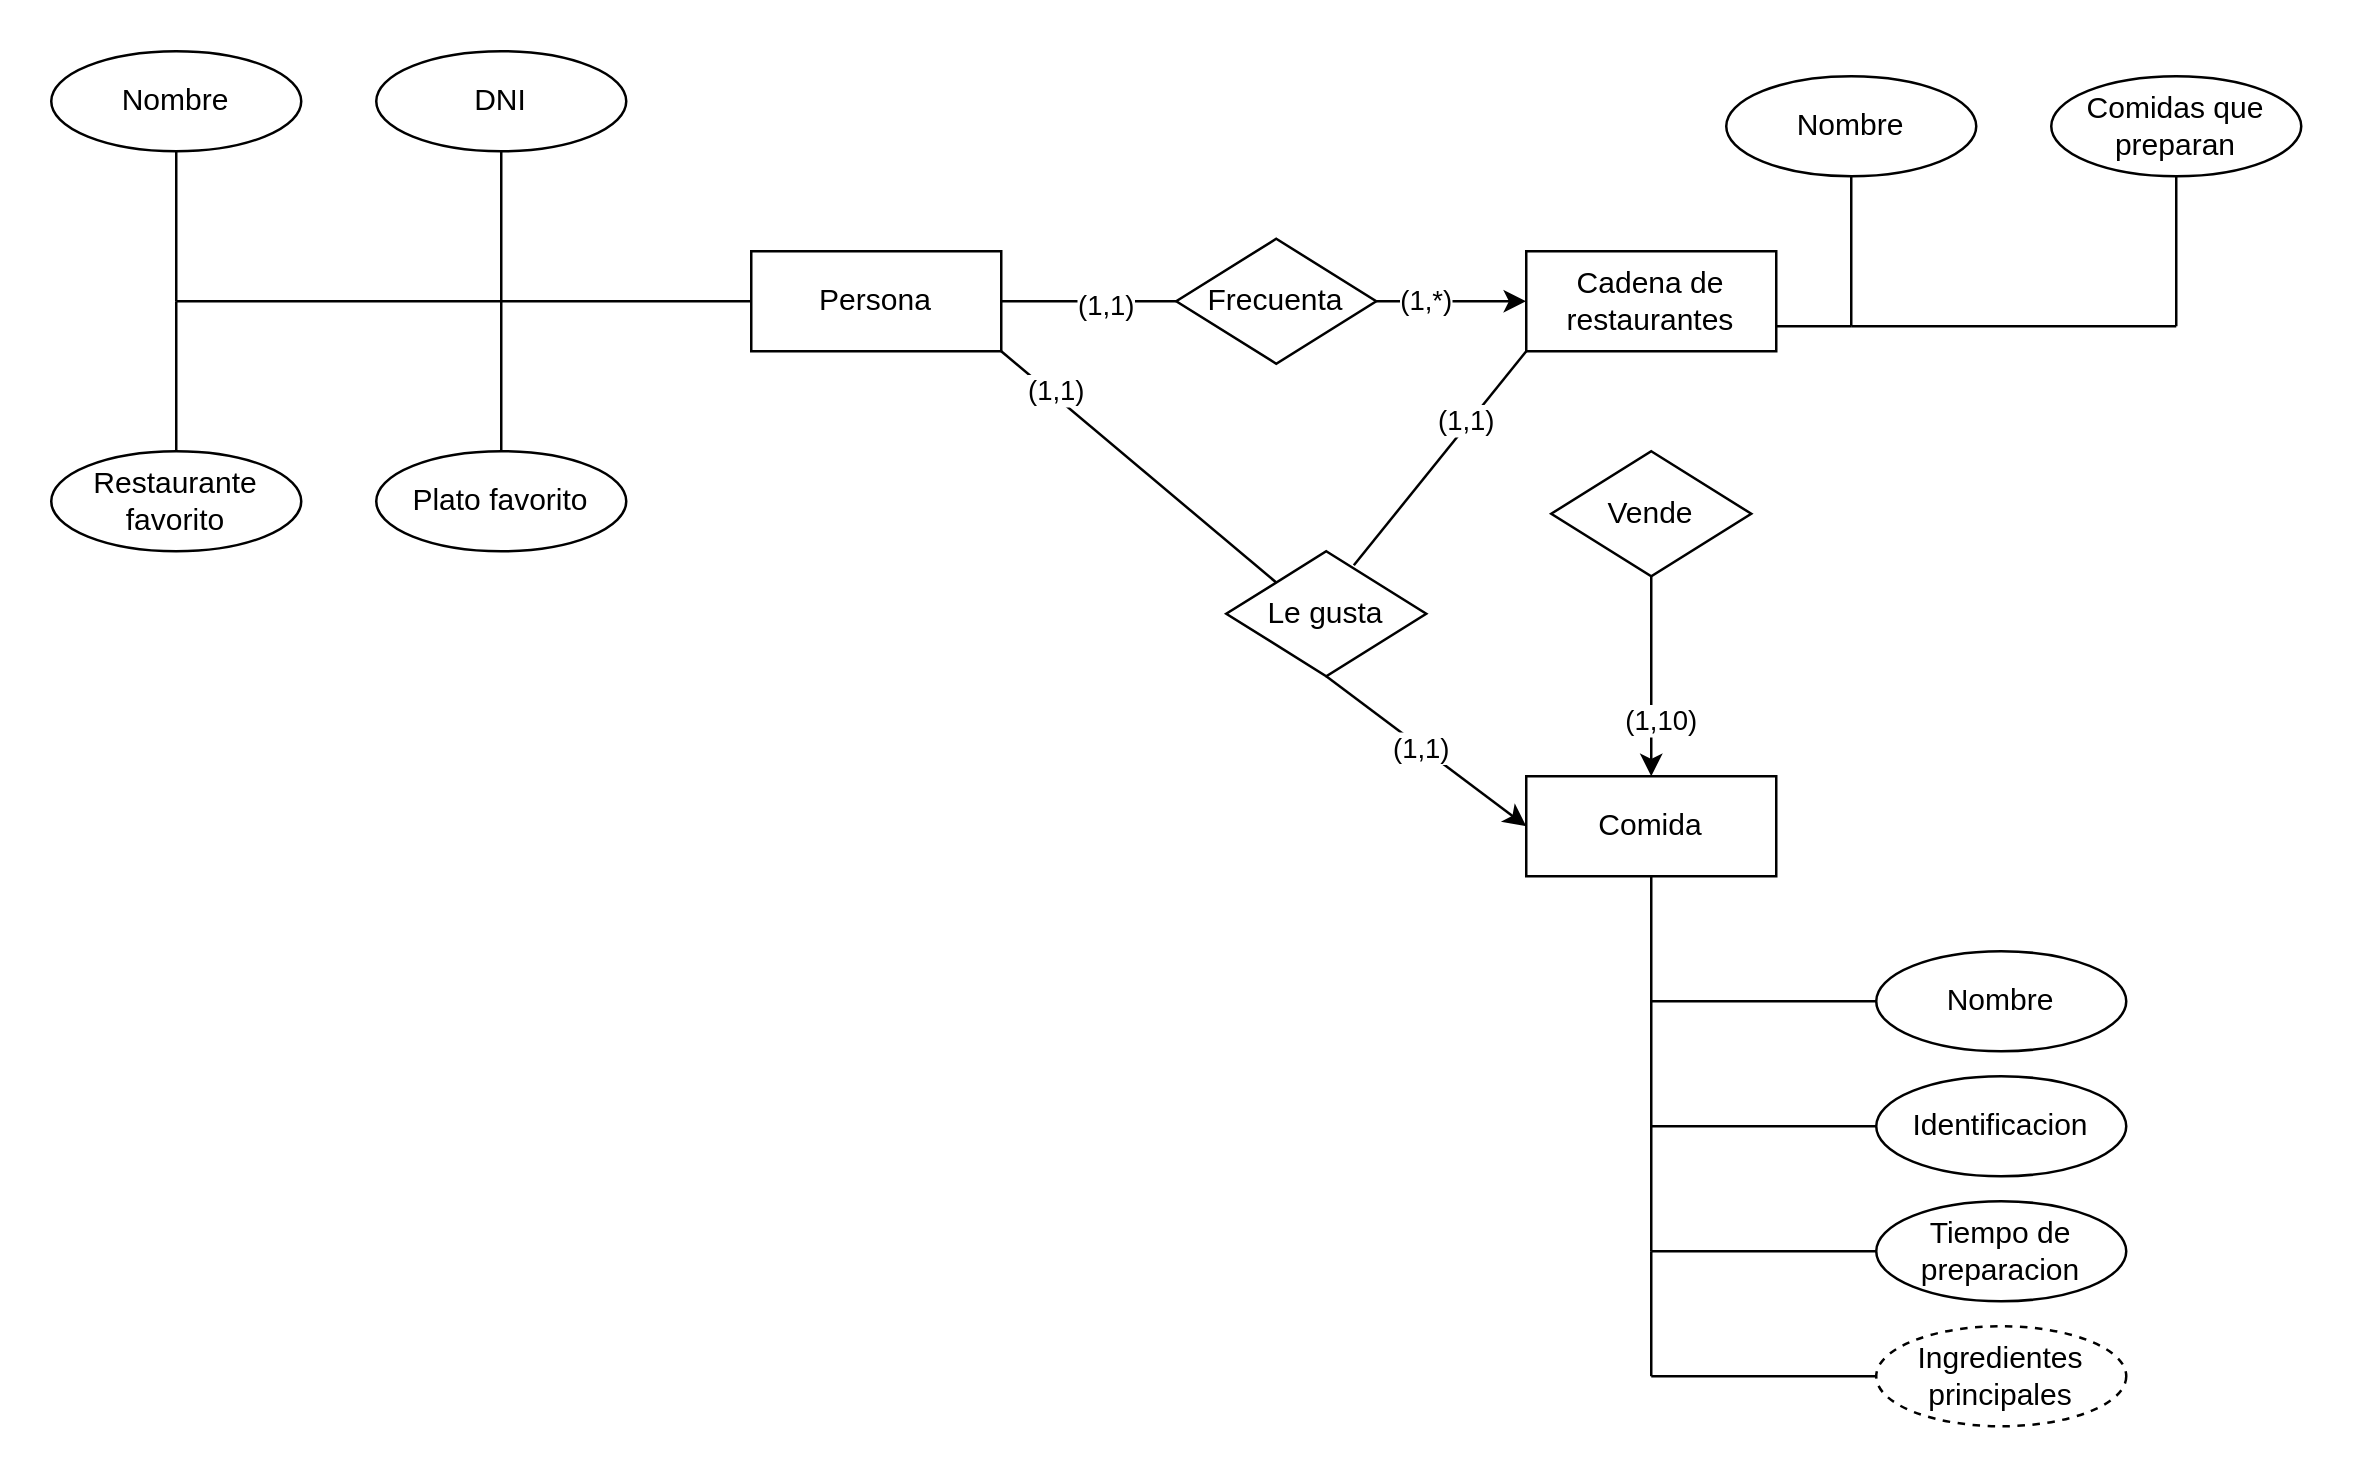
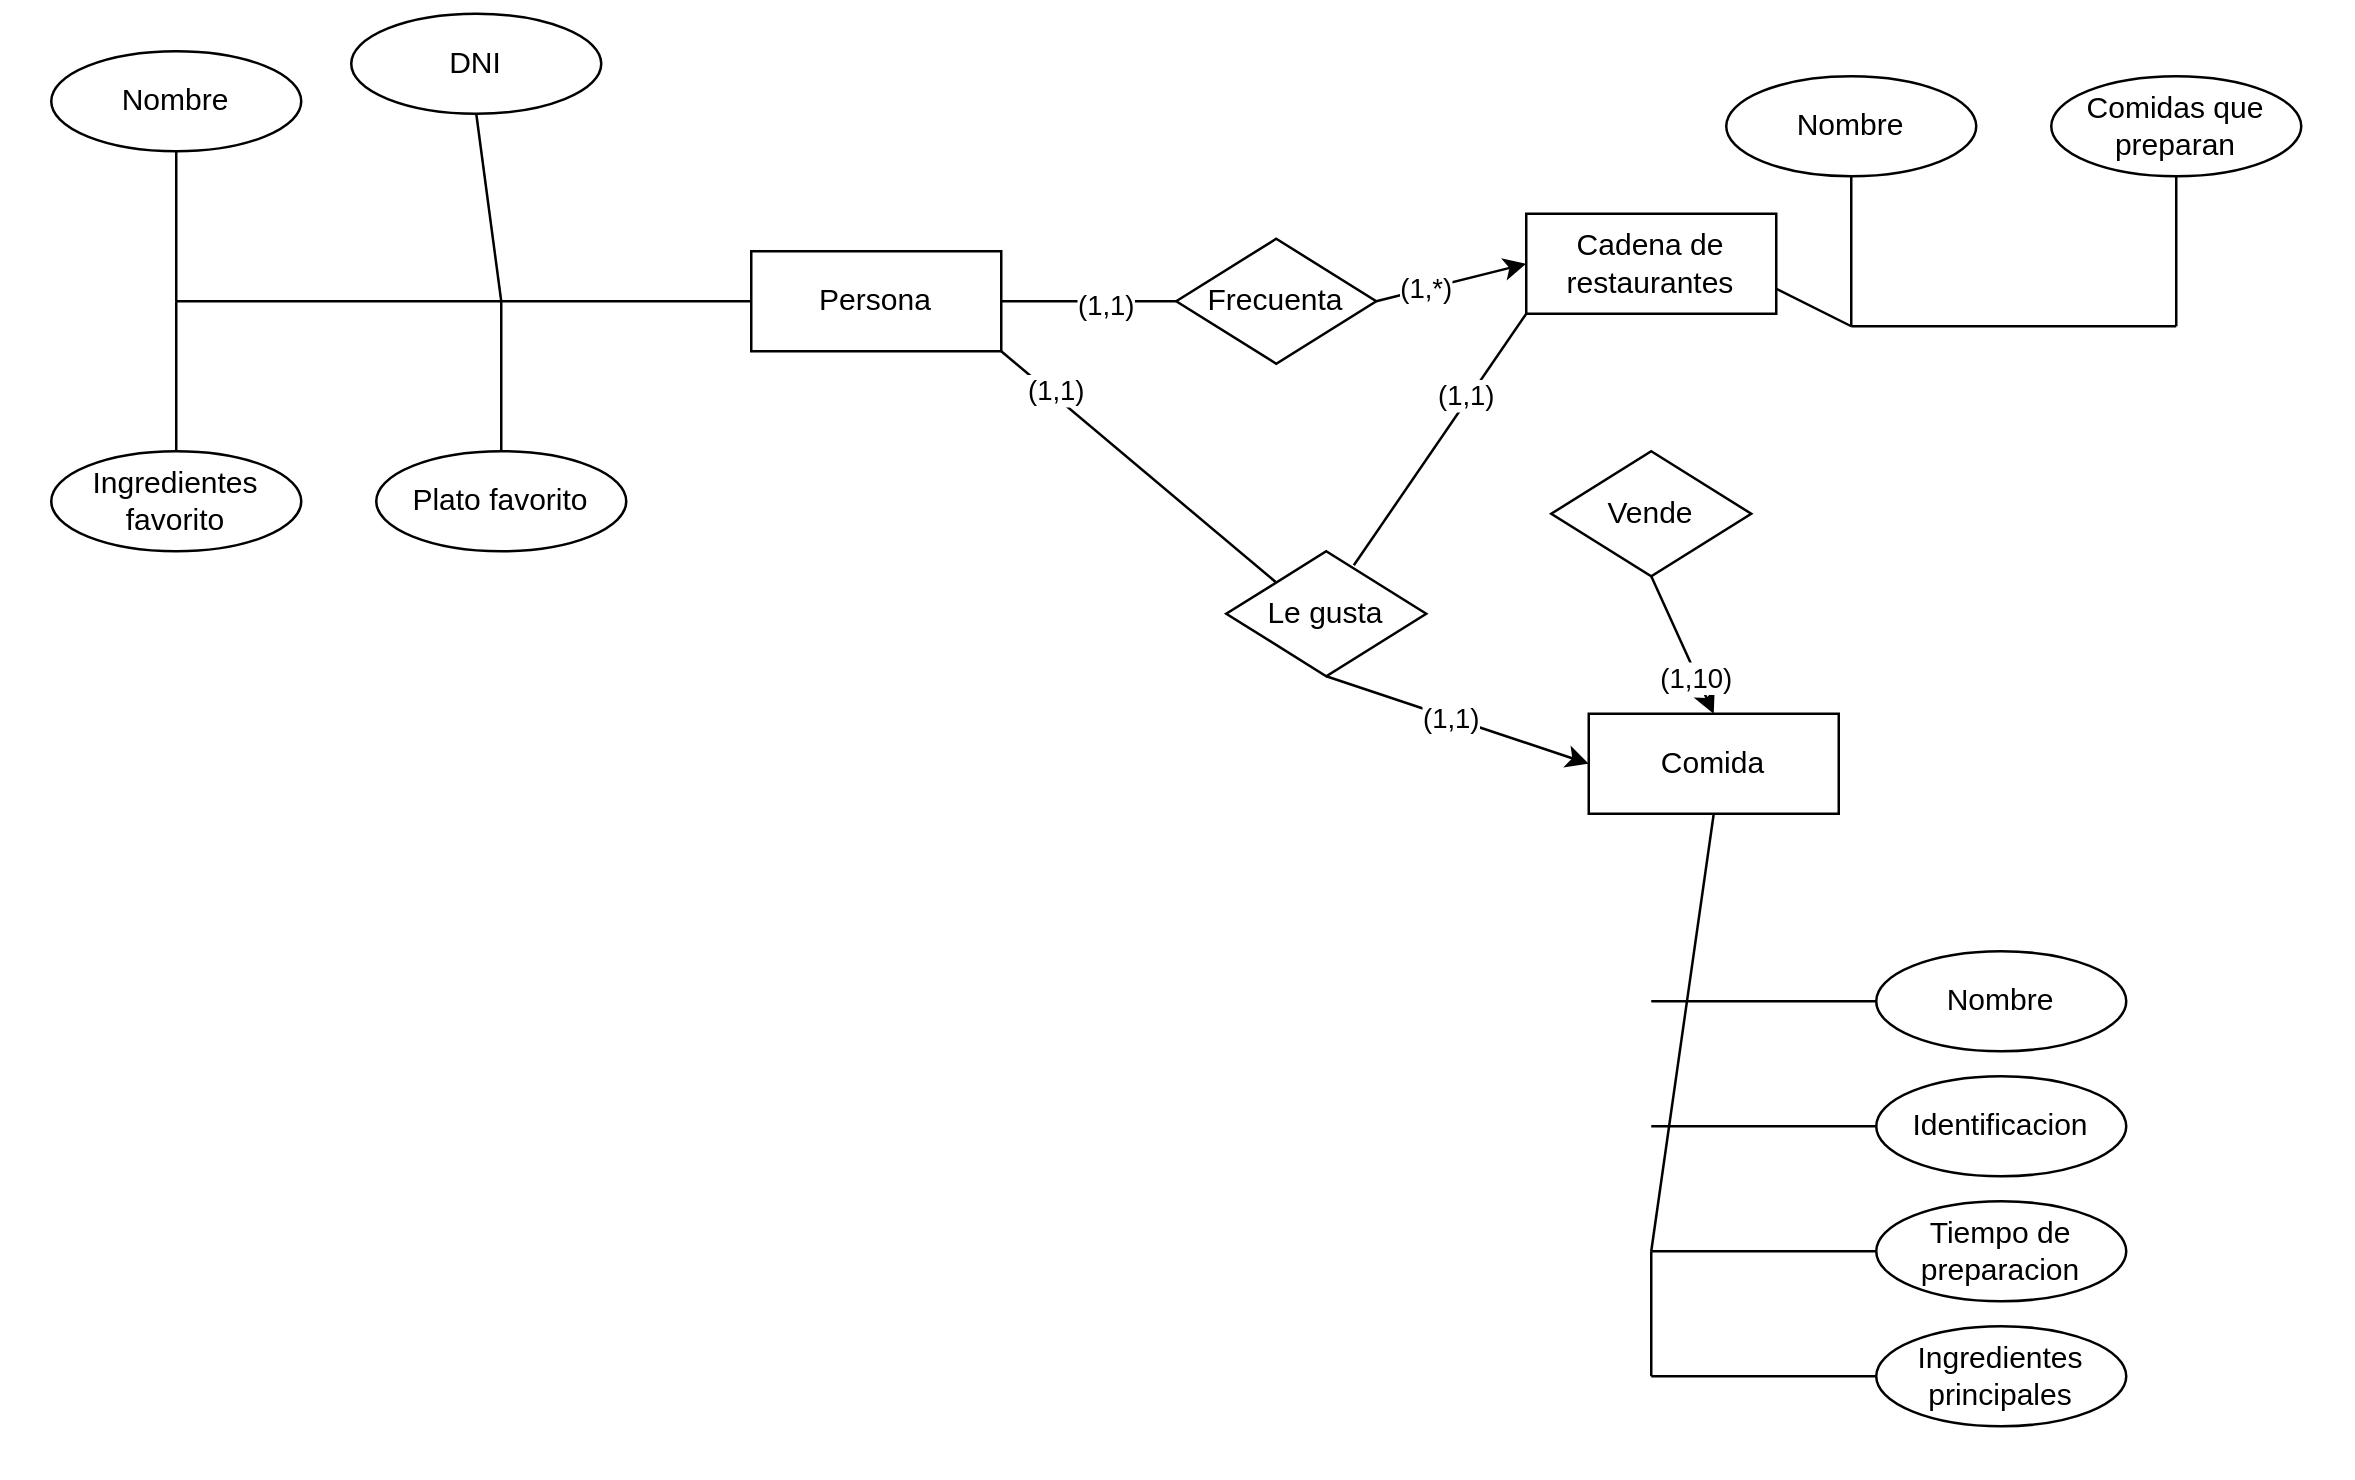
(501, 101) -> (476, 64)
(1651, 301) -> (1651, 264)
(176, 501) -> (176, 501)
(1651, 826) -> (1714, 764)
(2001, 1376) -> (2001, 1376)
